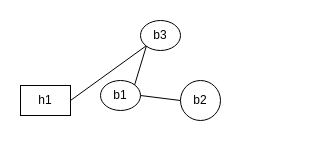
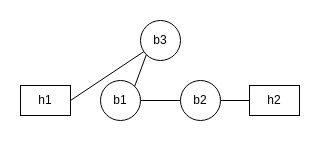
(161, 36) -> (161, 41)
(121, 96) -> (121, 101)
none -> (236, 101)
none -> (275, 101)
